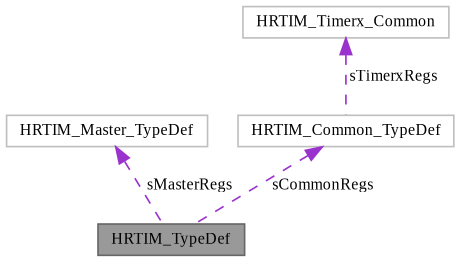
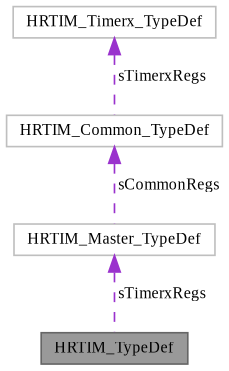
(346, 22) -> (114, 22)
(189, 185) -> (161, 294)
(252, 190) -> (114, 194)
